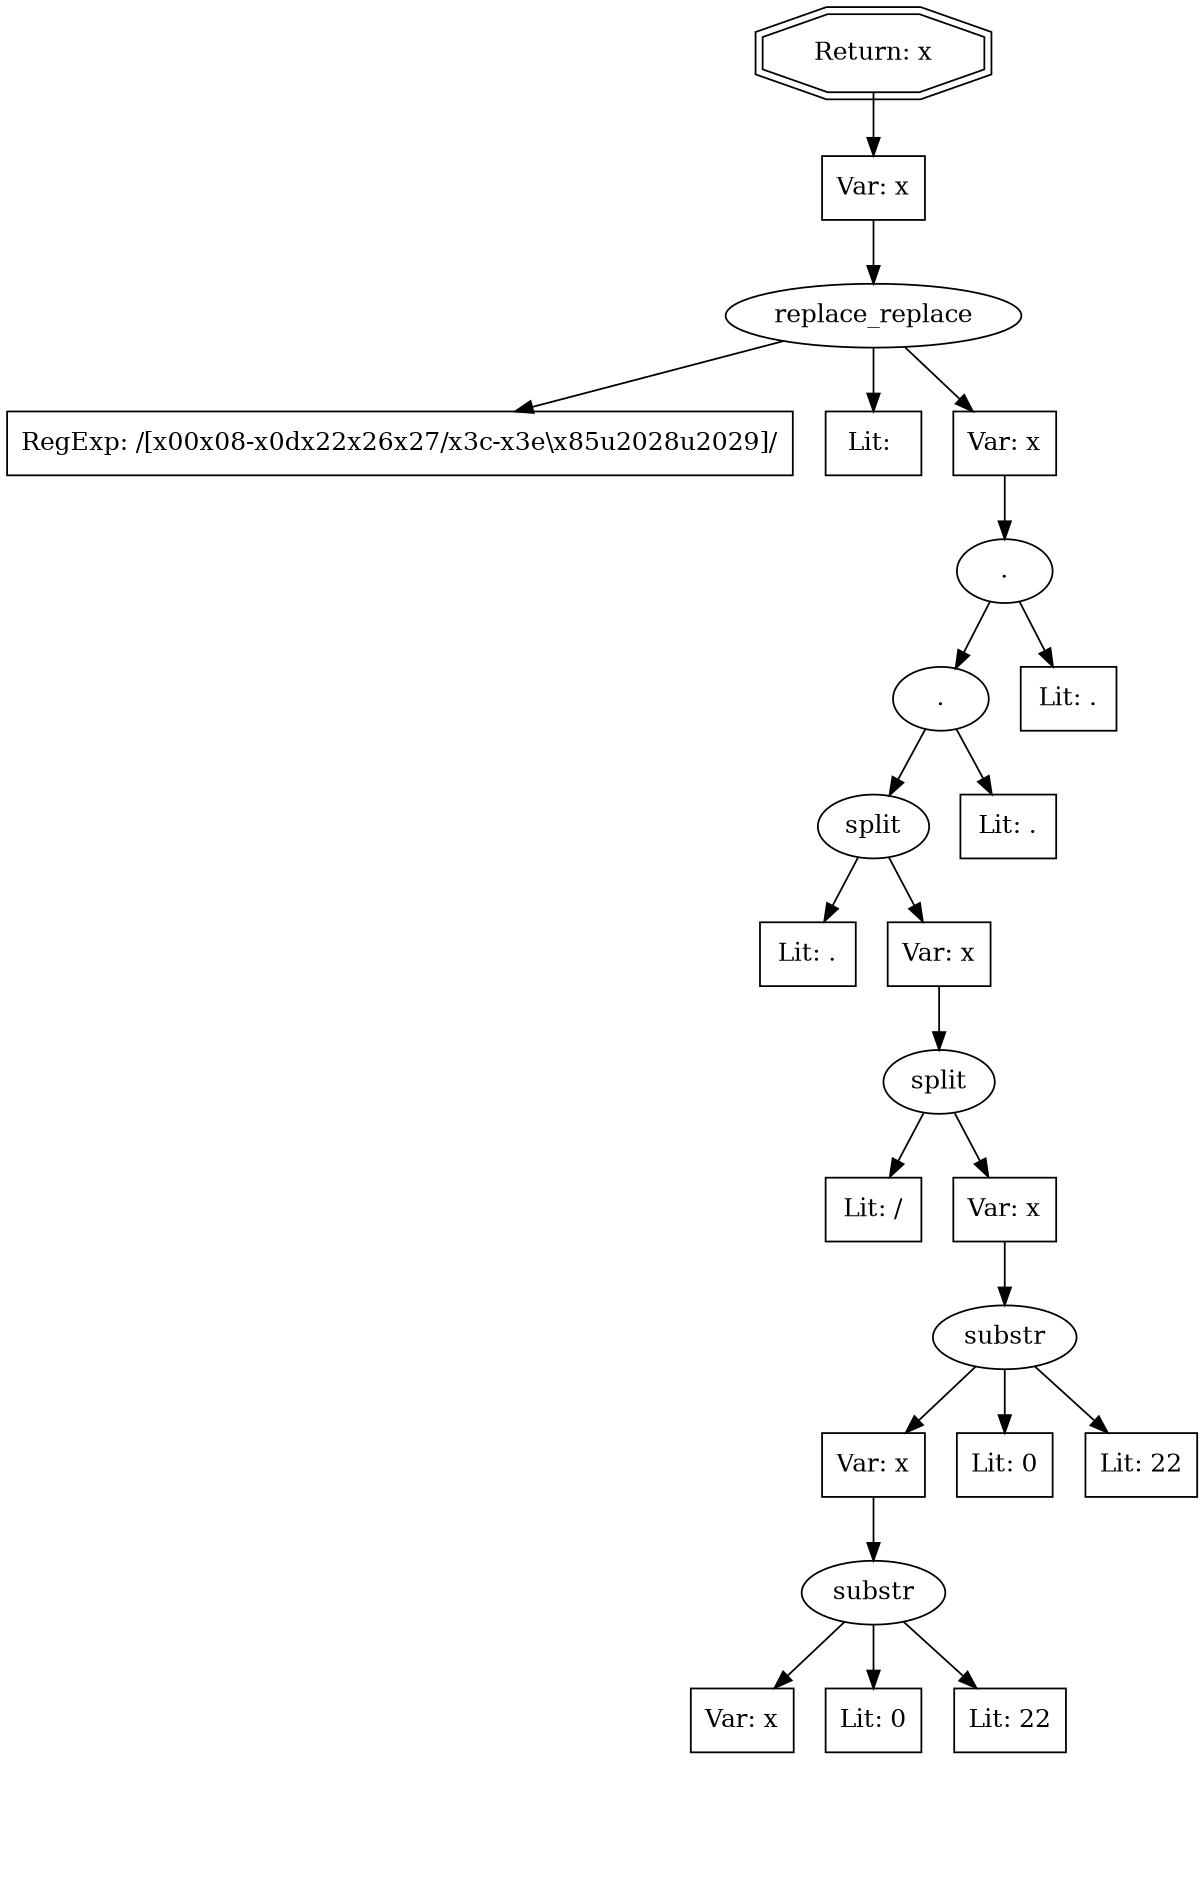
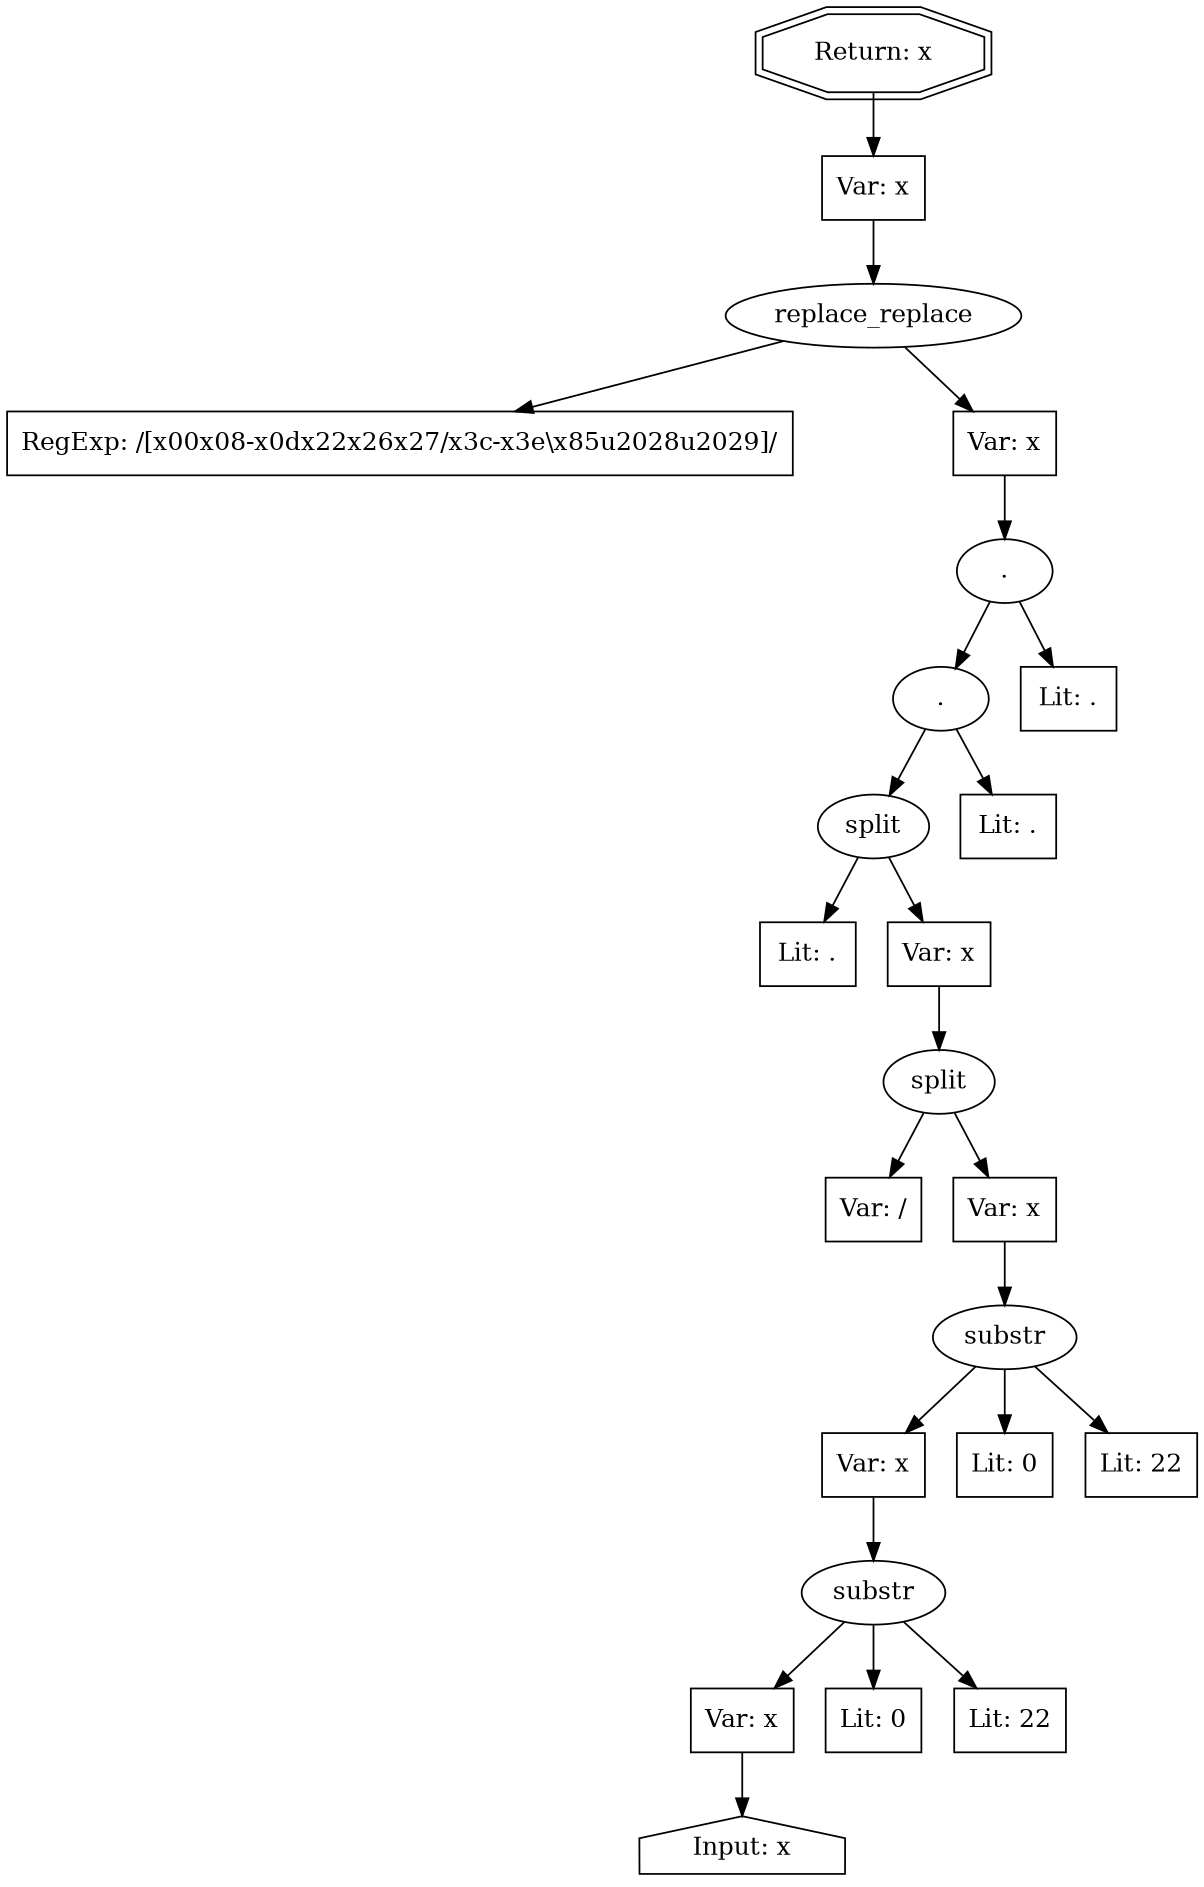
(874, 443) -> none
(874, 1210) -> (874, 1210)
none -> (742, 1848)
